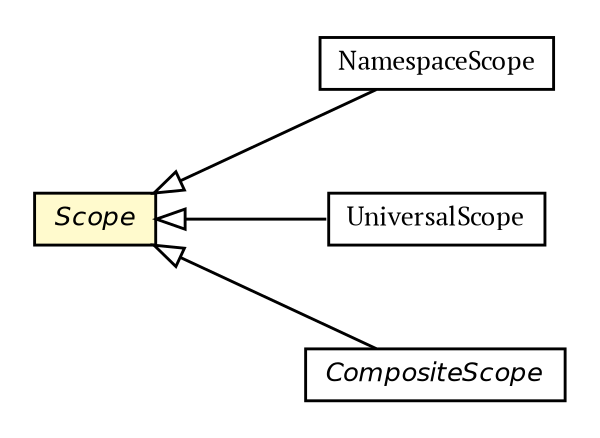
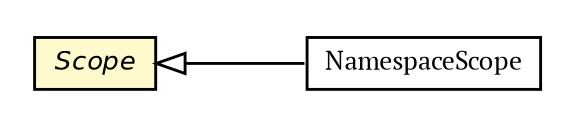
(435, 219) -> none
(435, 375) -> none
